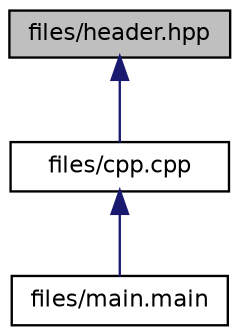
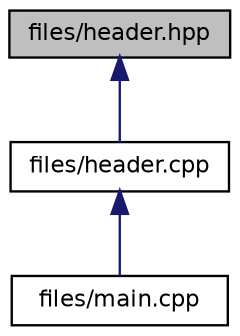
(120, 167) -> (120, 167)
(120, 301) -> (120, 301)
